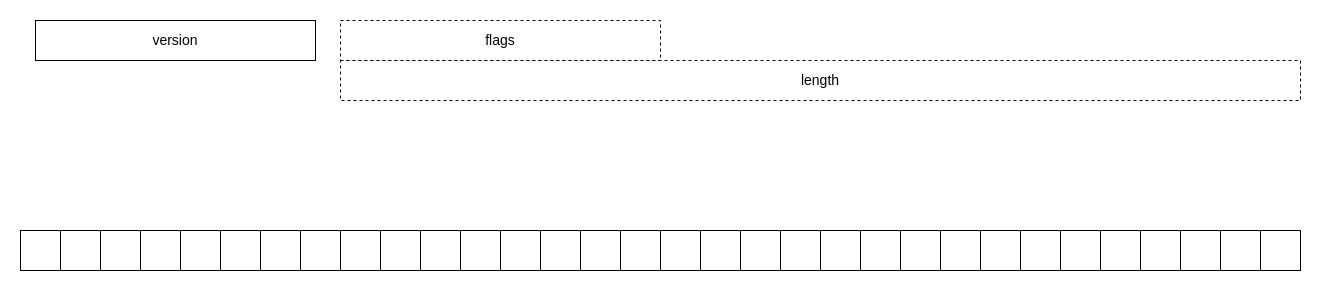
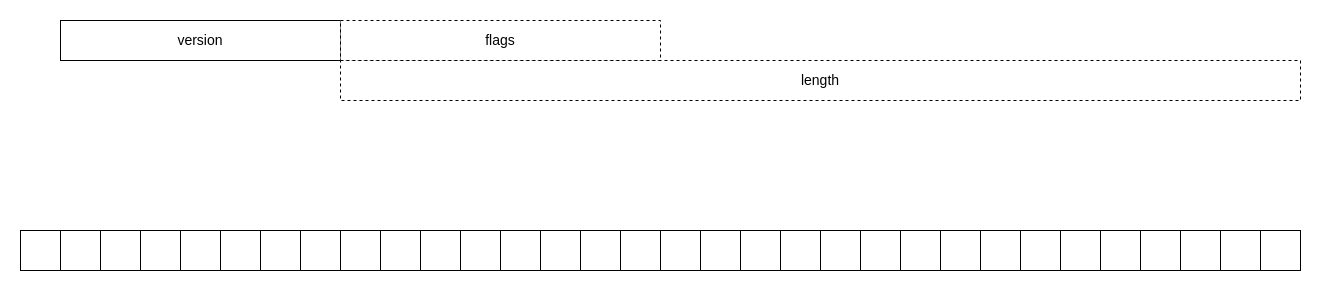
(176, 41) -> (201, 41)
